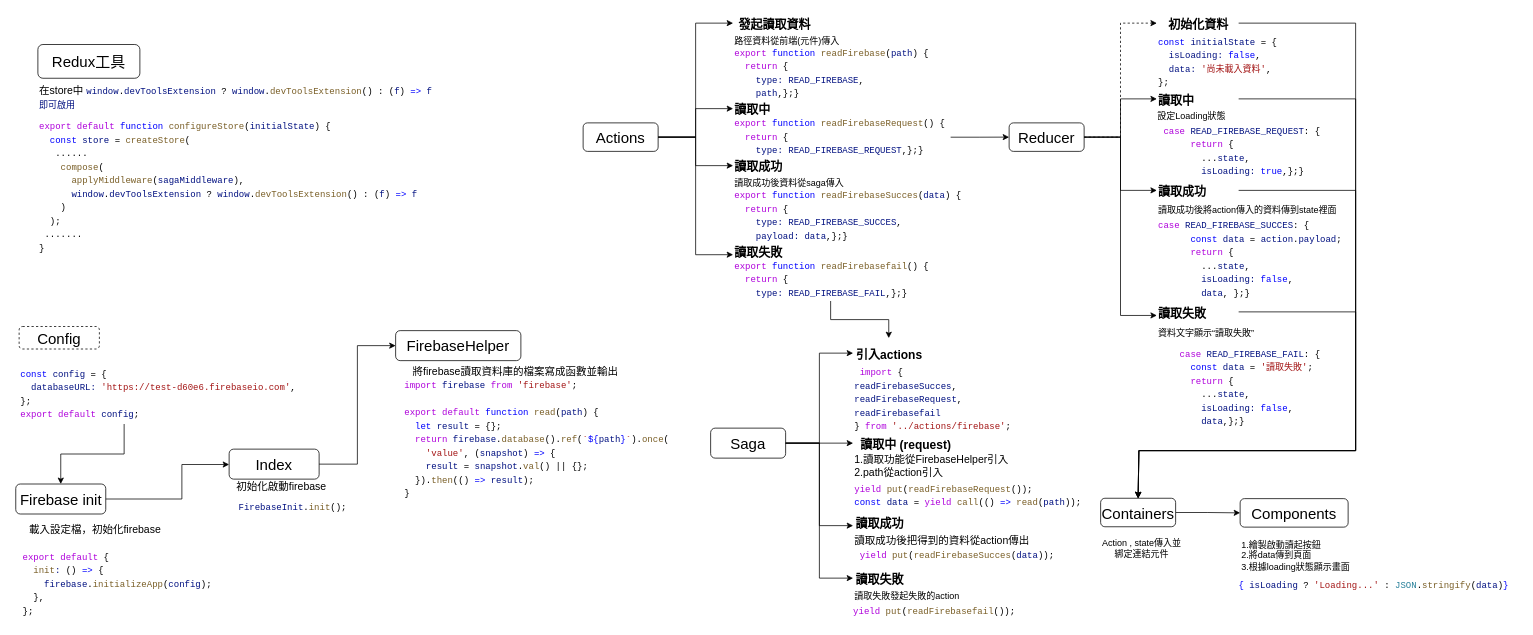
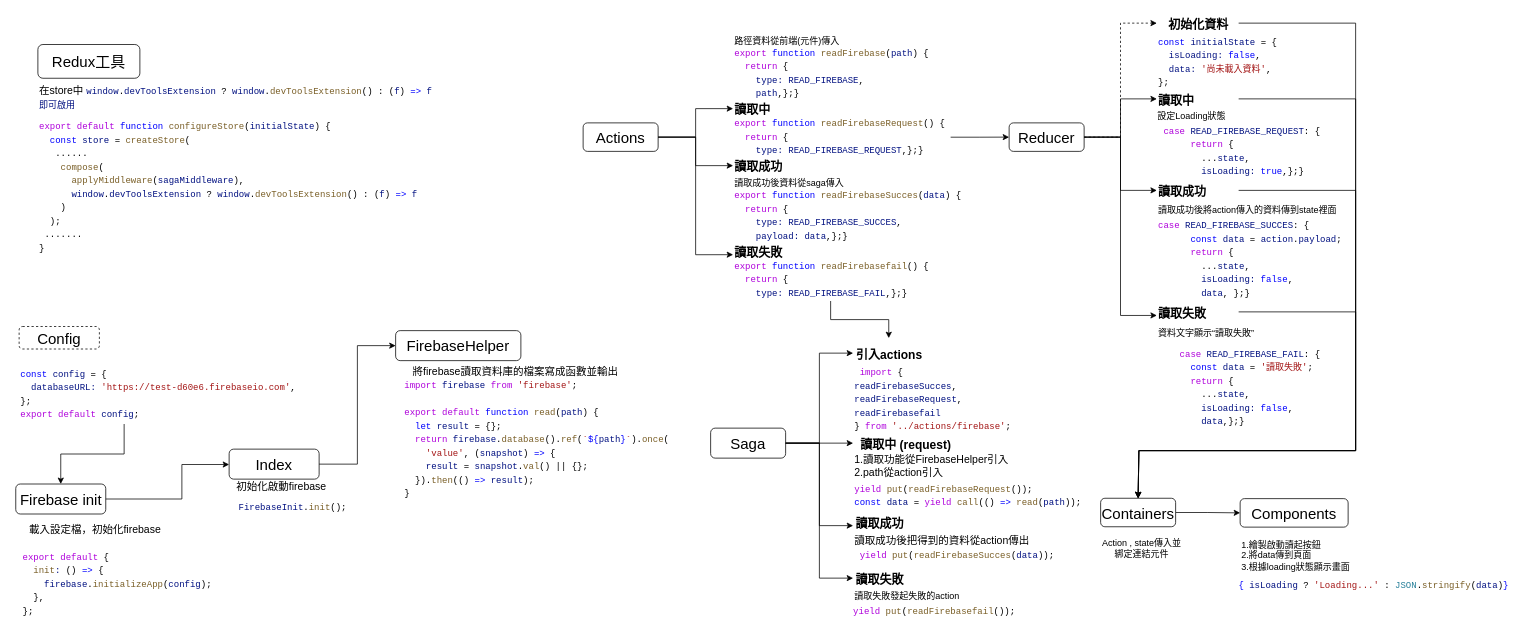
(774, 23) -> none
(696, 64) -> none
